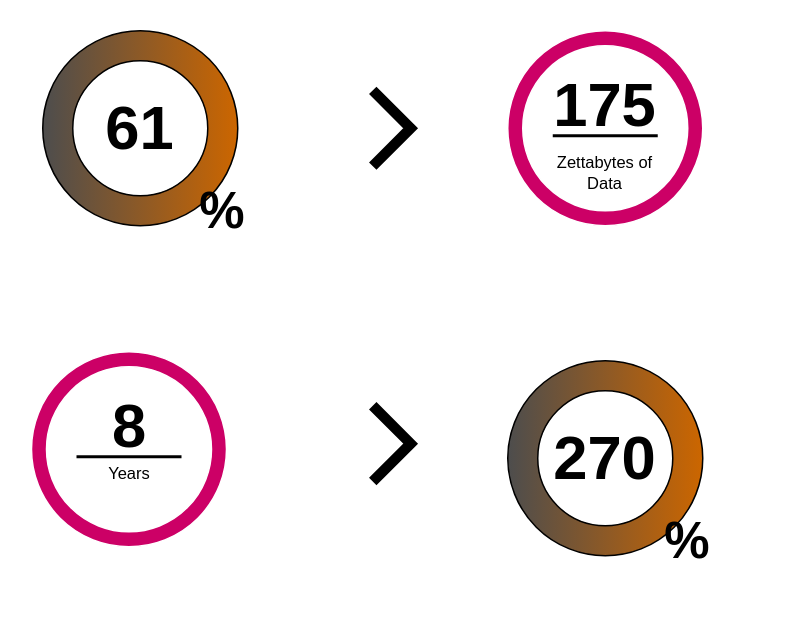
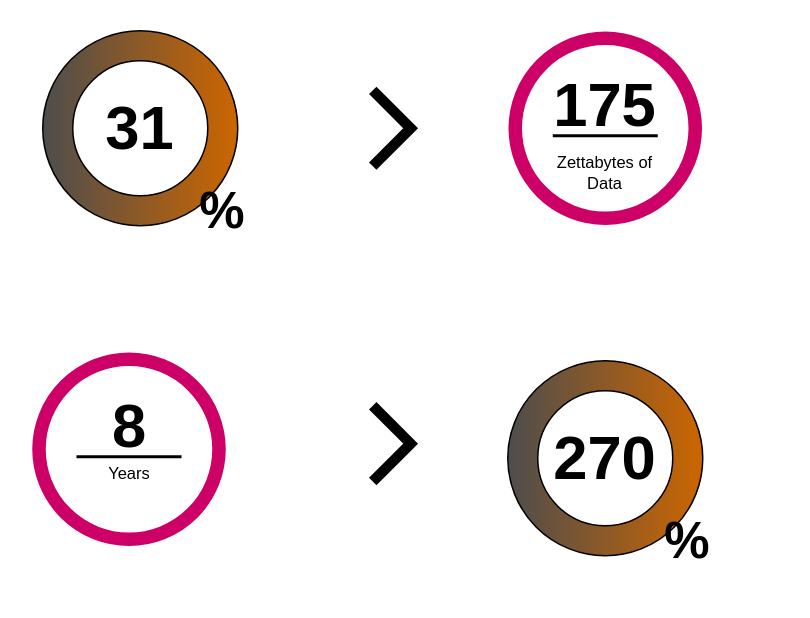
(140, 128) -> (140, 128)
